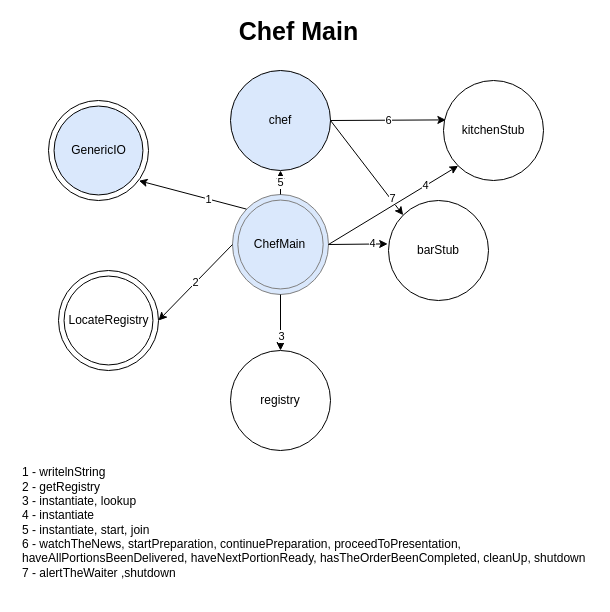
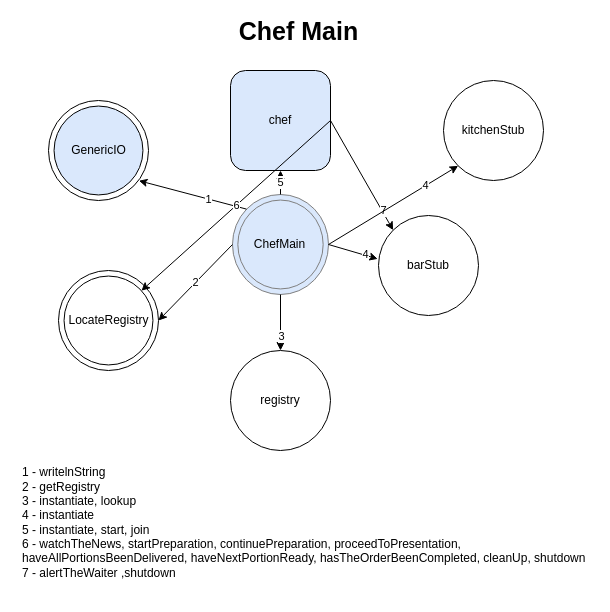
(386, 120) -> (238, 204)
(281, 121) -> (281, 121)
(439, 251) -> (429, 266)
